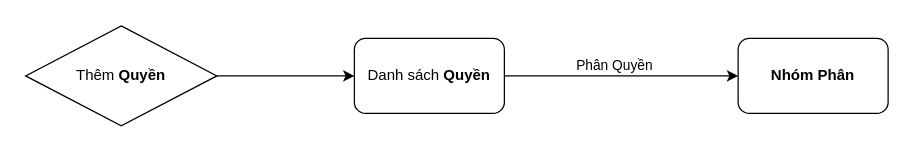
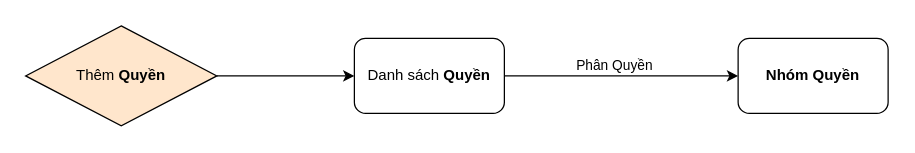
(121, 76) -> (121, 76)
(813, 76) -> (813, 76)
